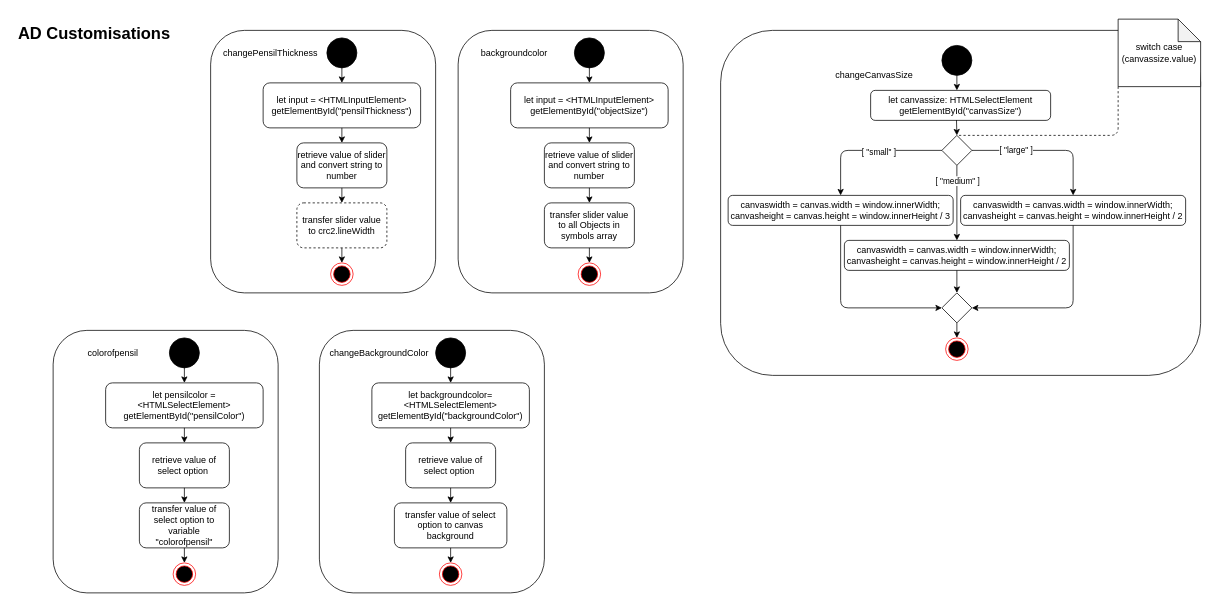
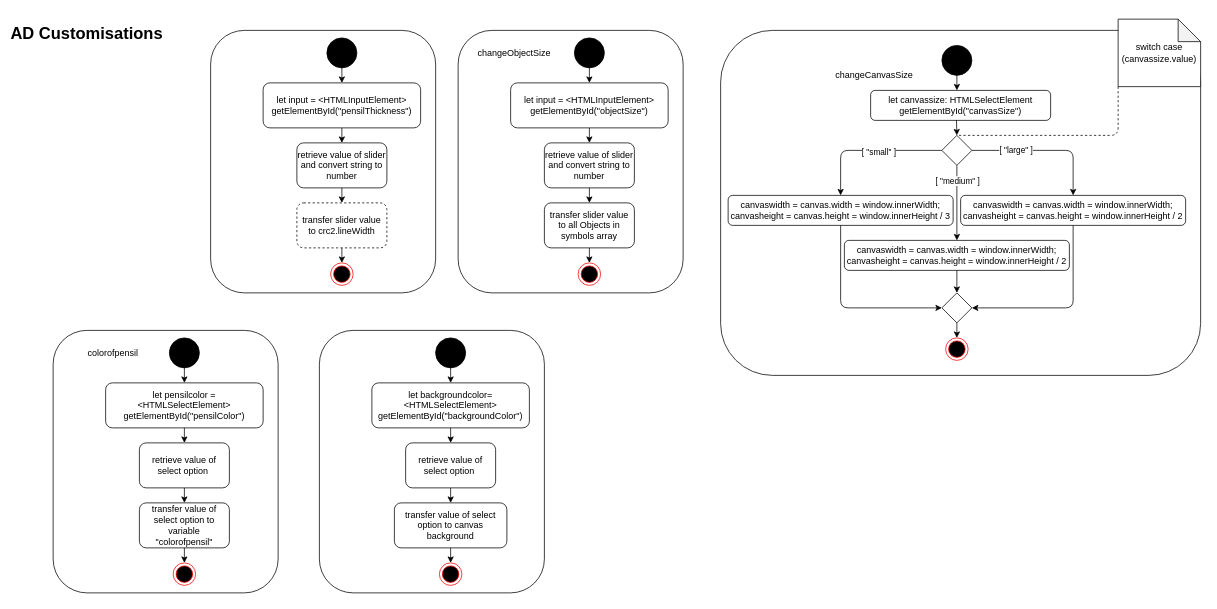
(94, 34) -> (87, 34)
(270, 53) -> none
(514, 53) -> (514, 53)
(379, 353) -> none
